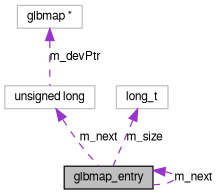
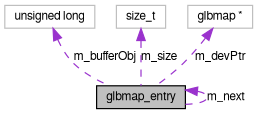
(50, 63) -> (183, 64)
(142, 97) -> (141, 17)
(99, 137) -> (105, 57)
